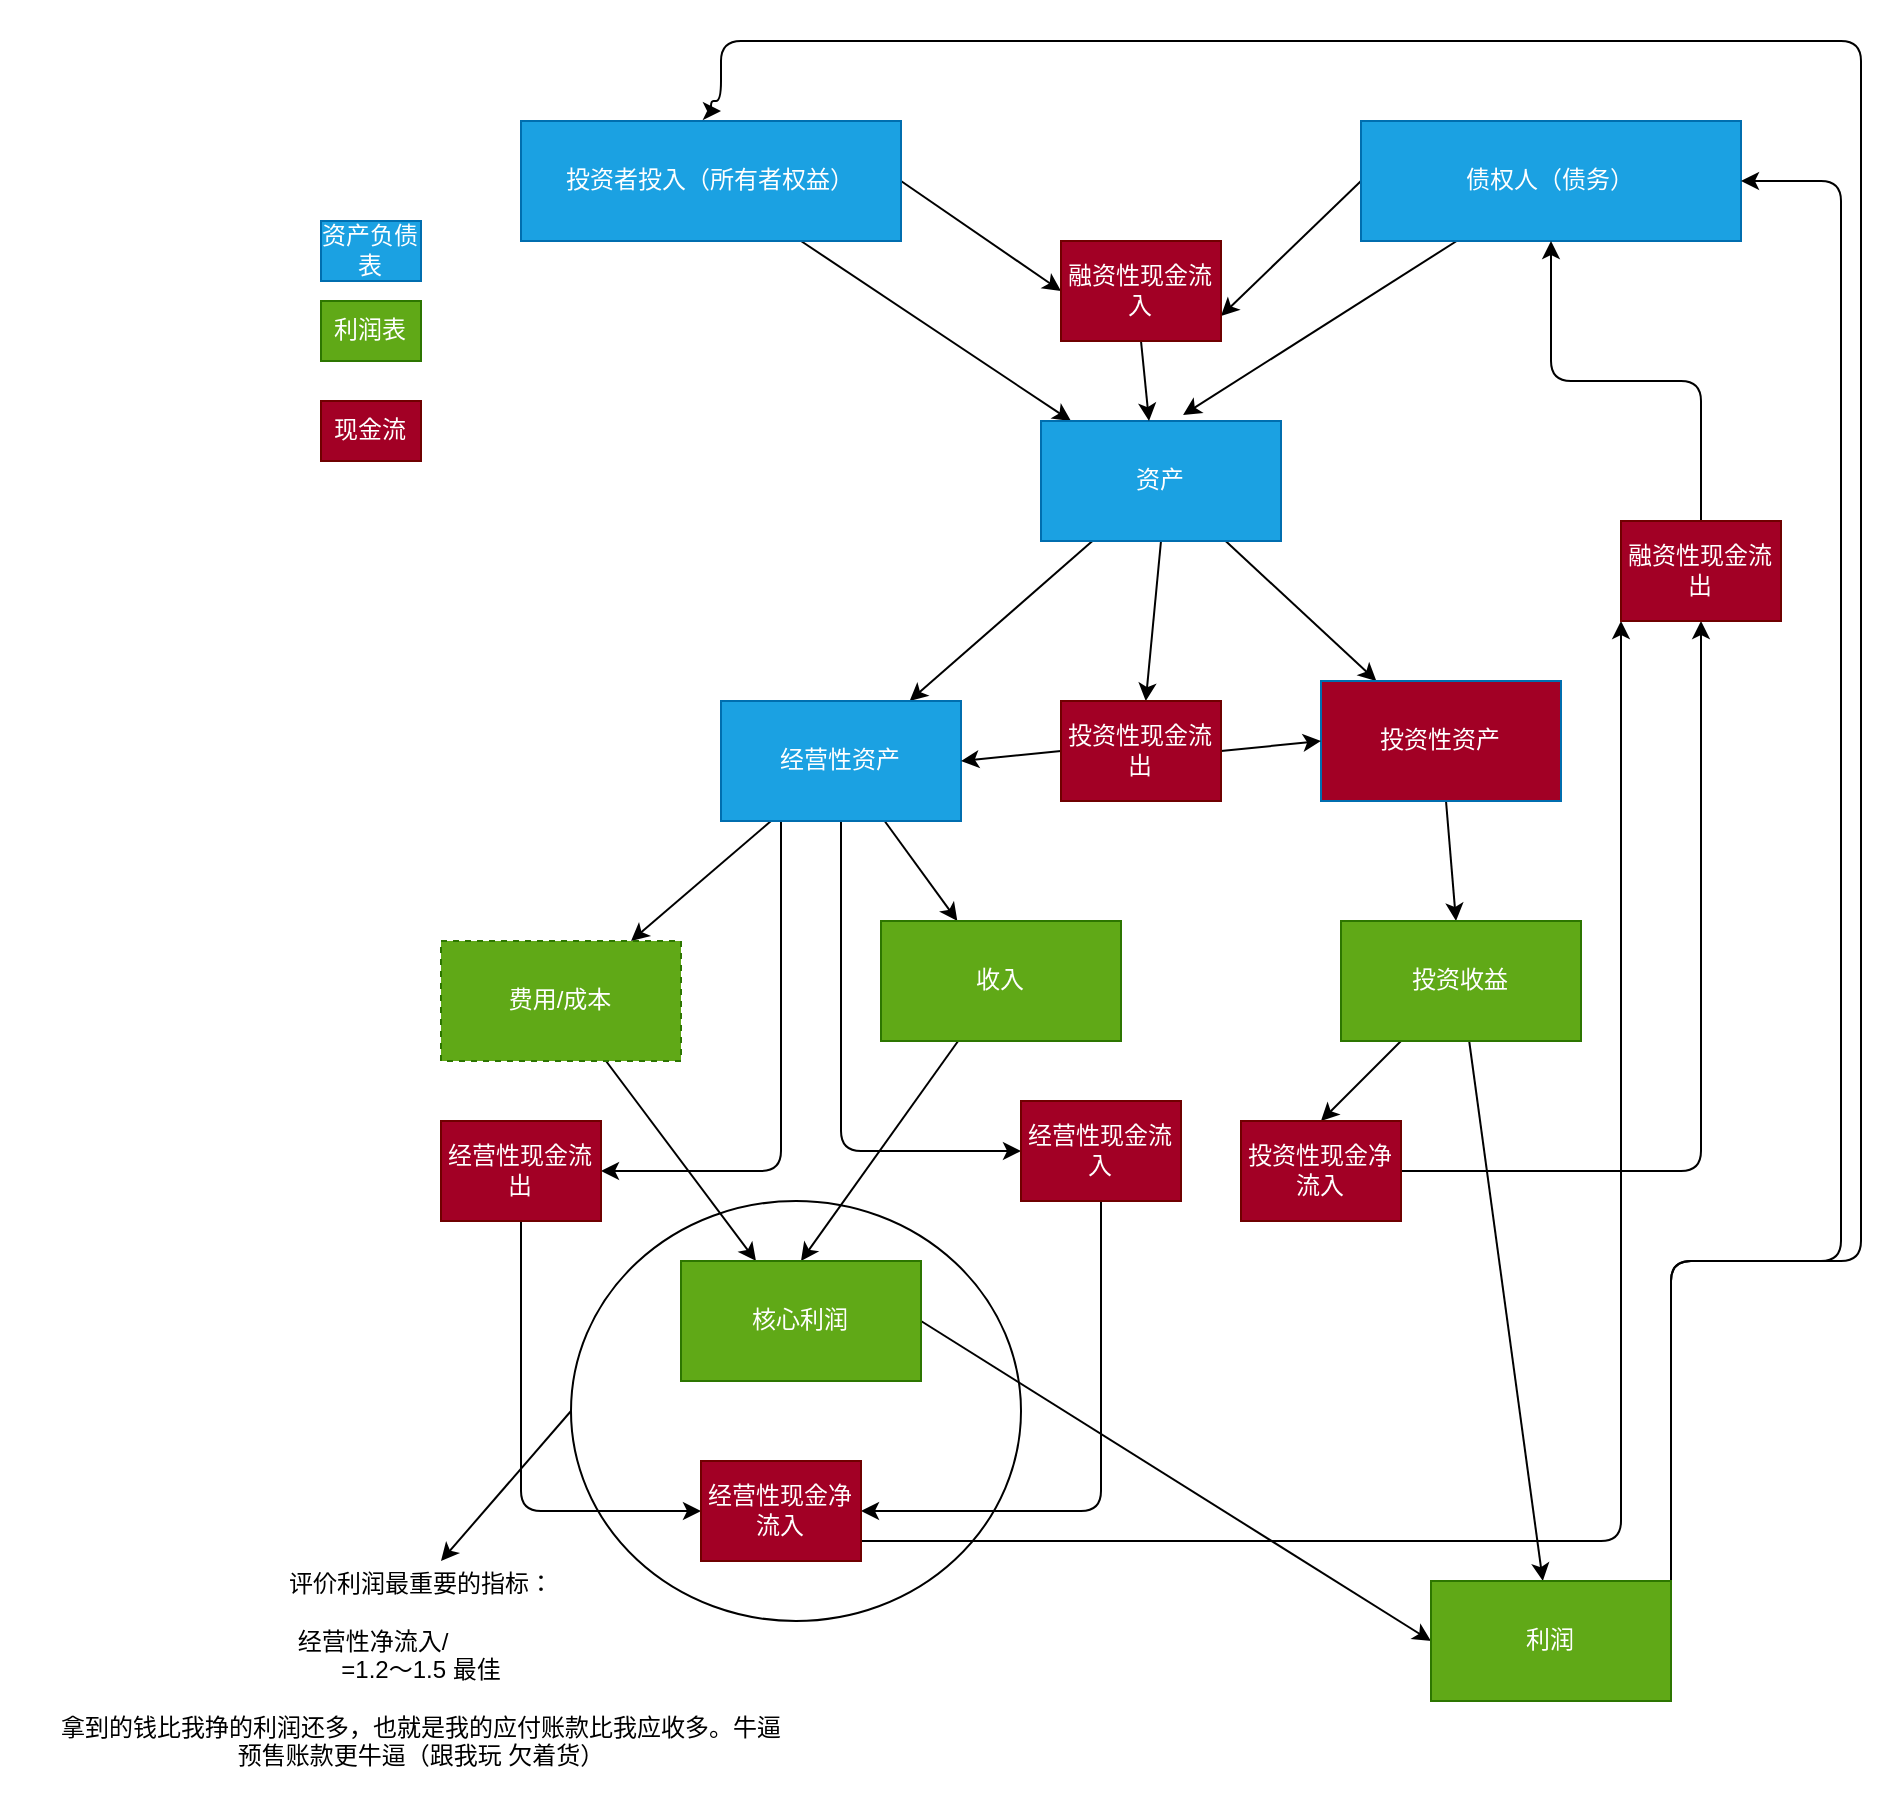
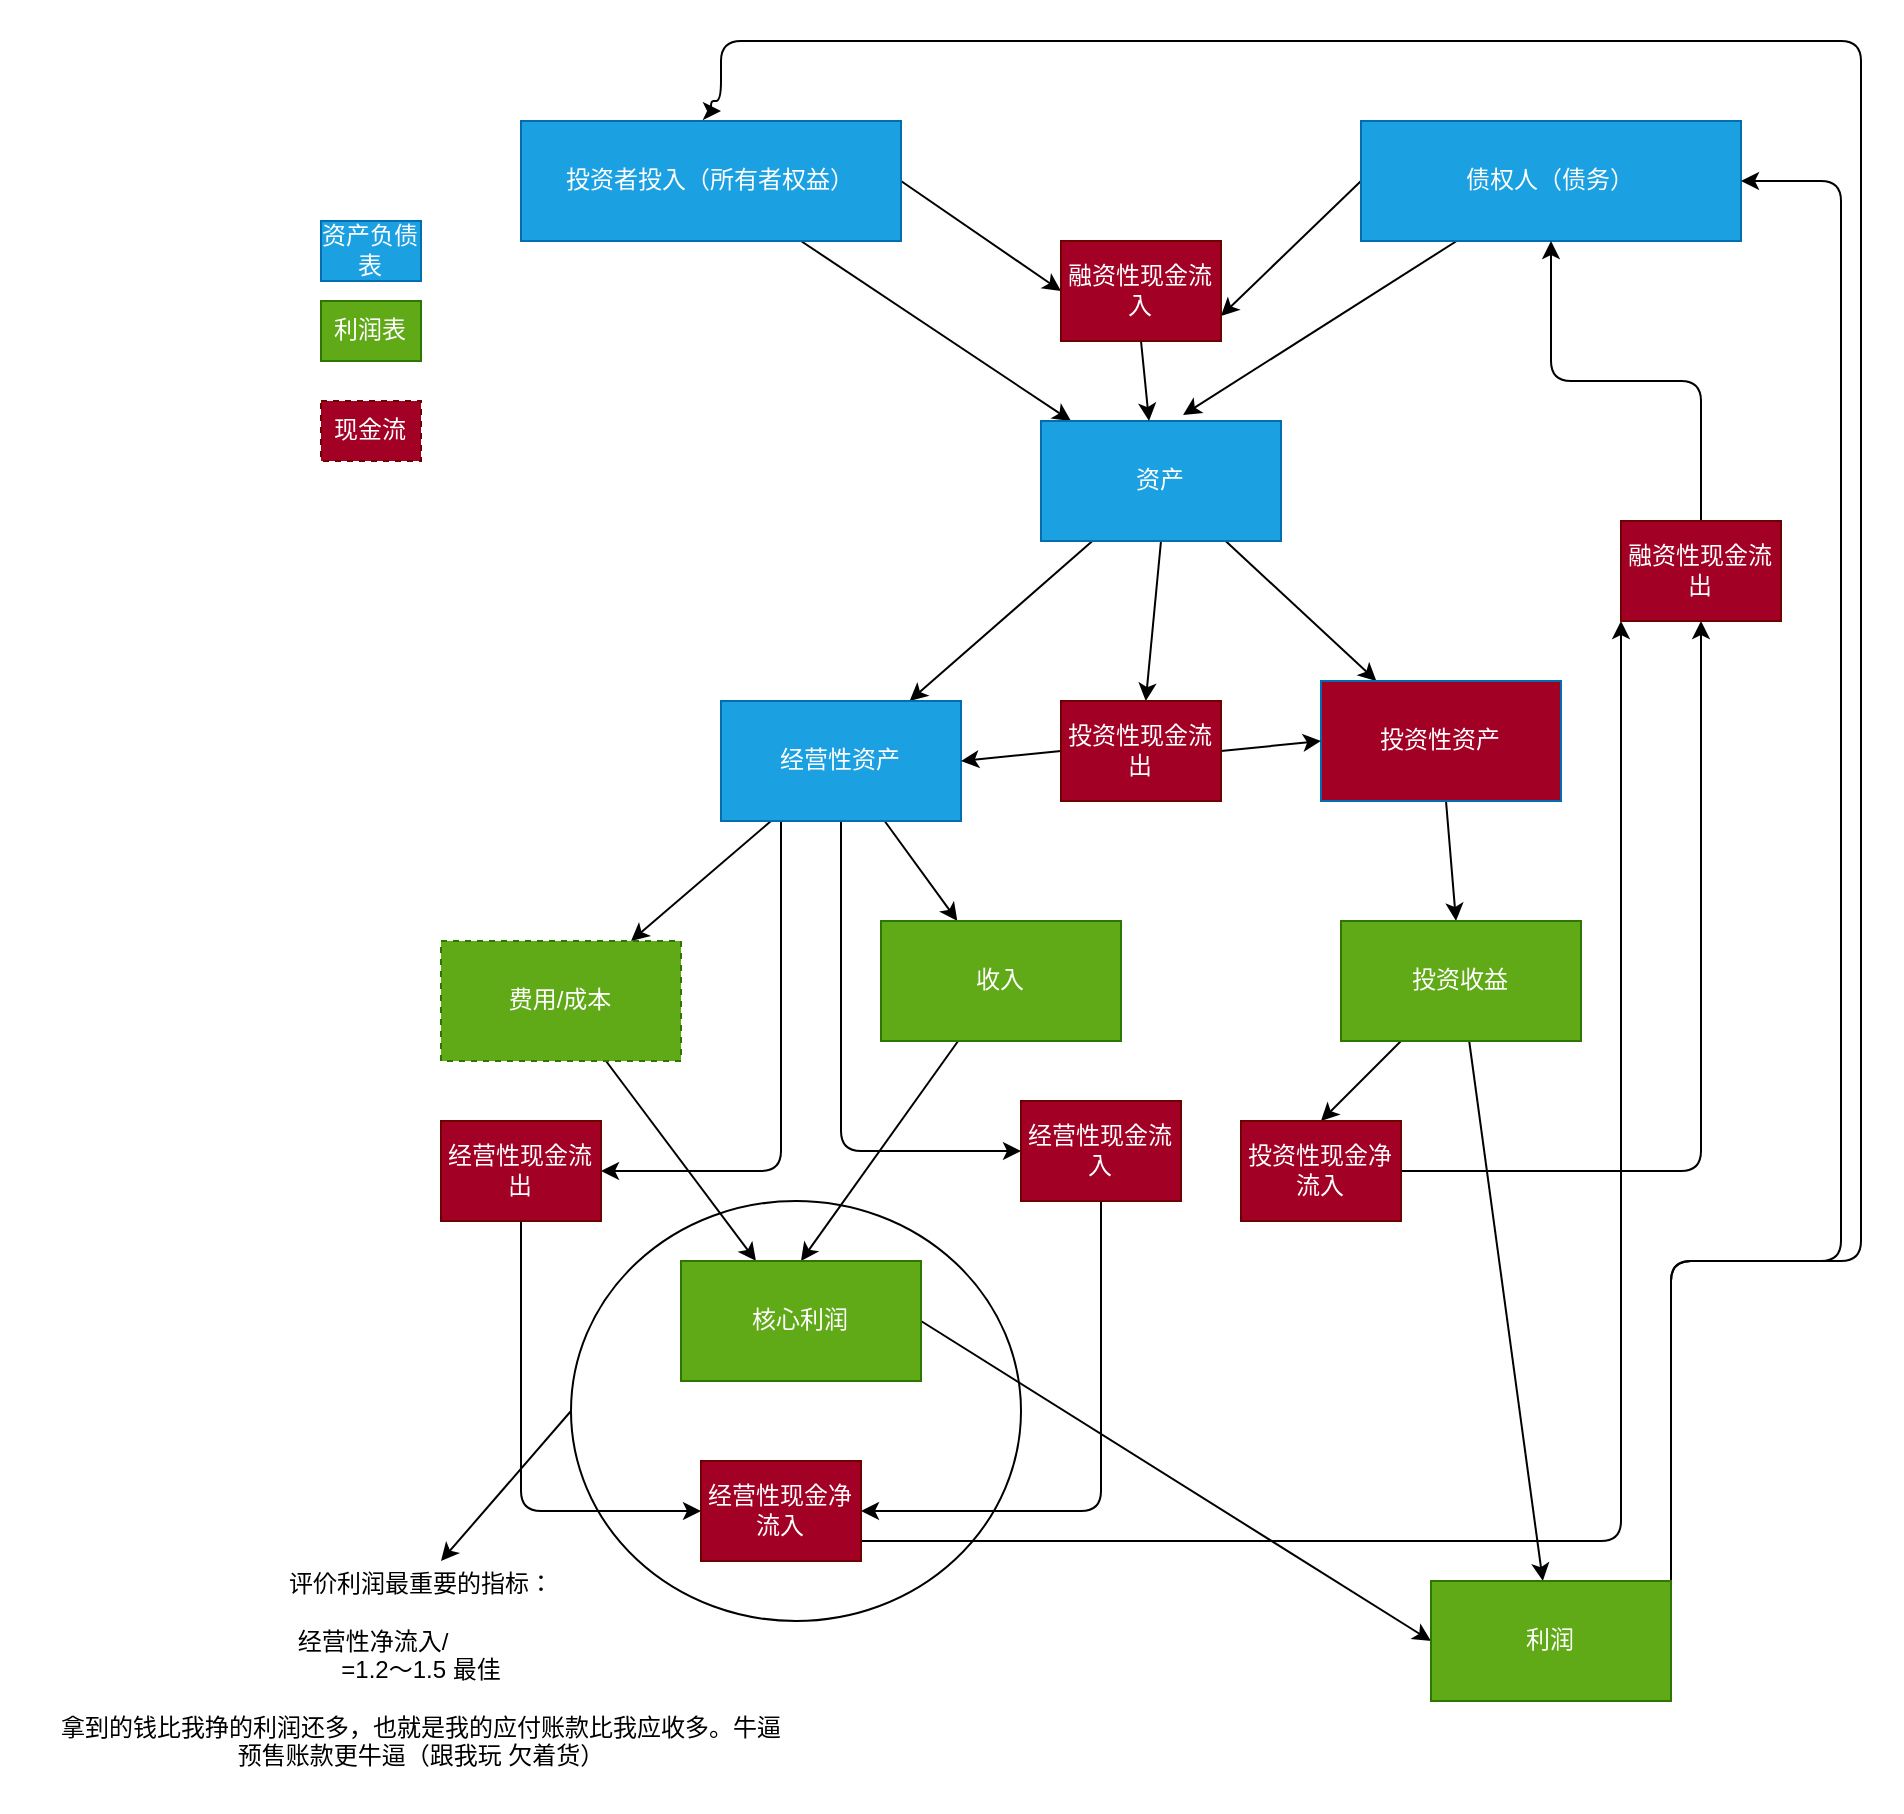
(371, 431) -> (371, 431)
